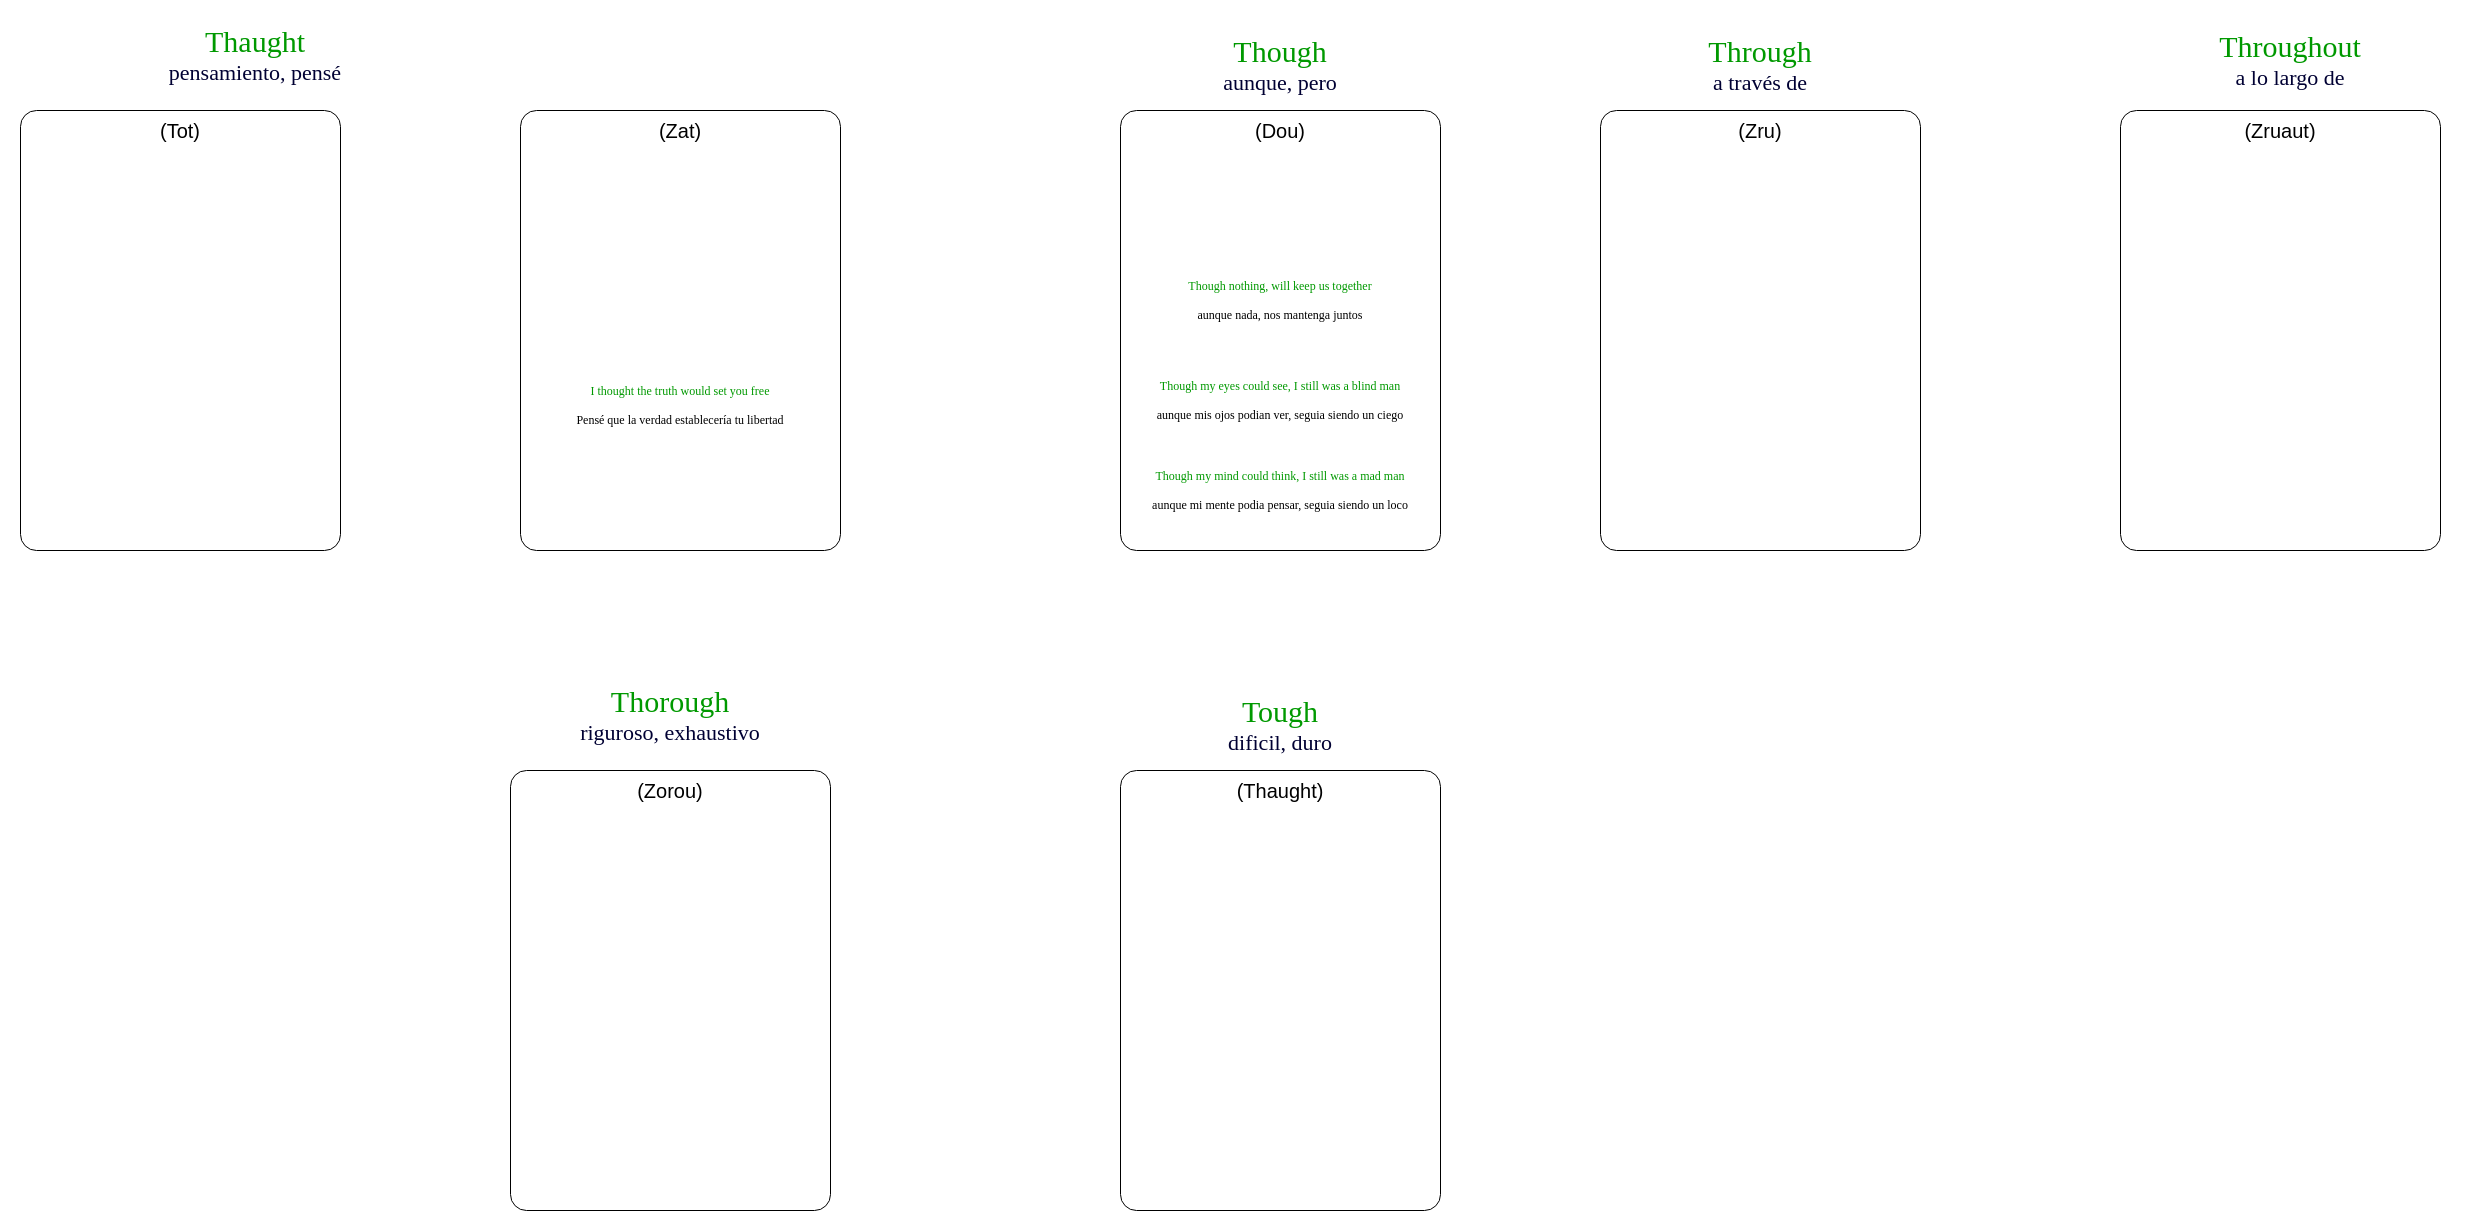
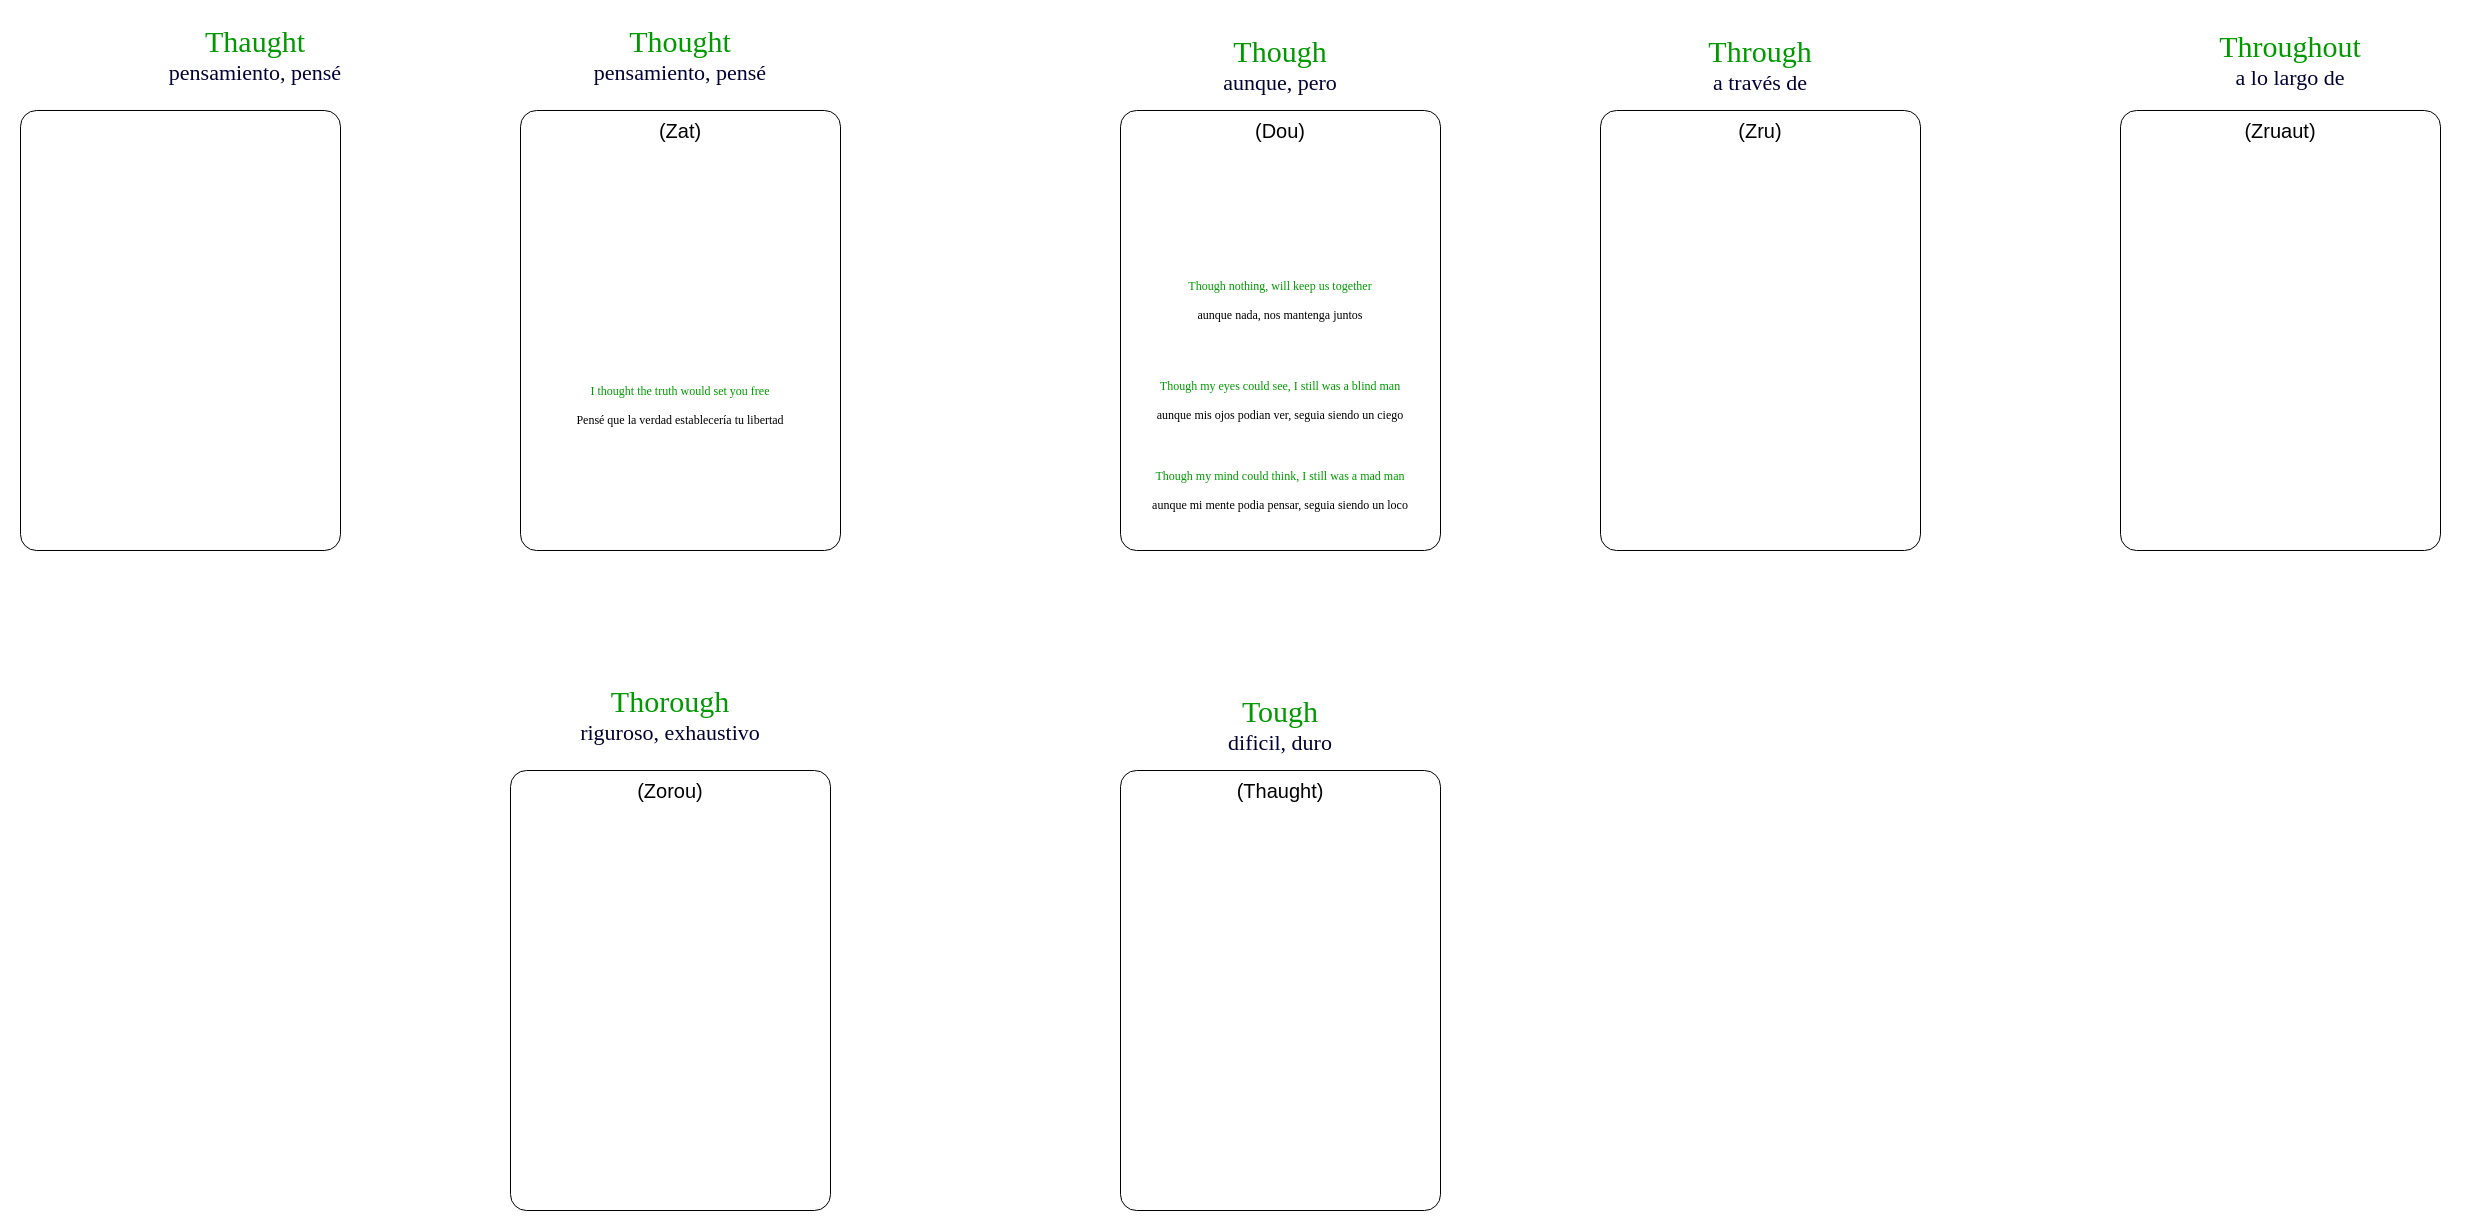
none -> (681, 56)
(181, 131) -> none
